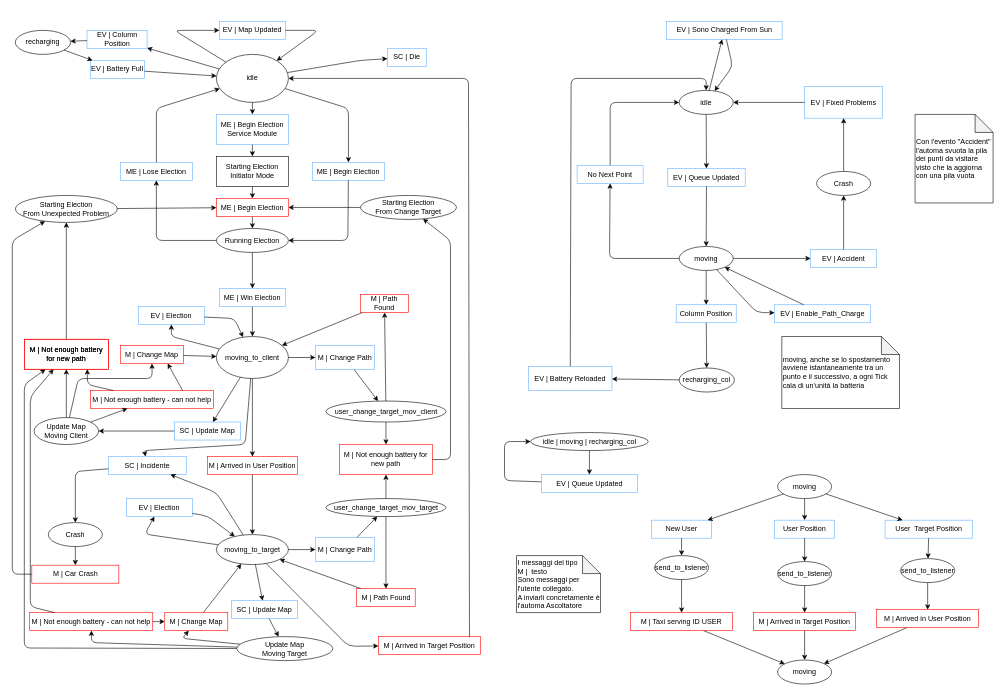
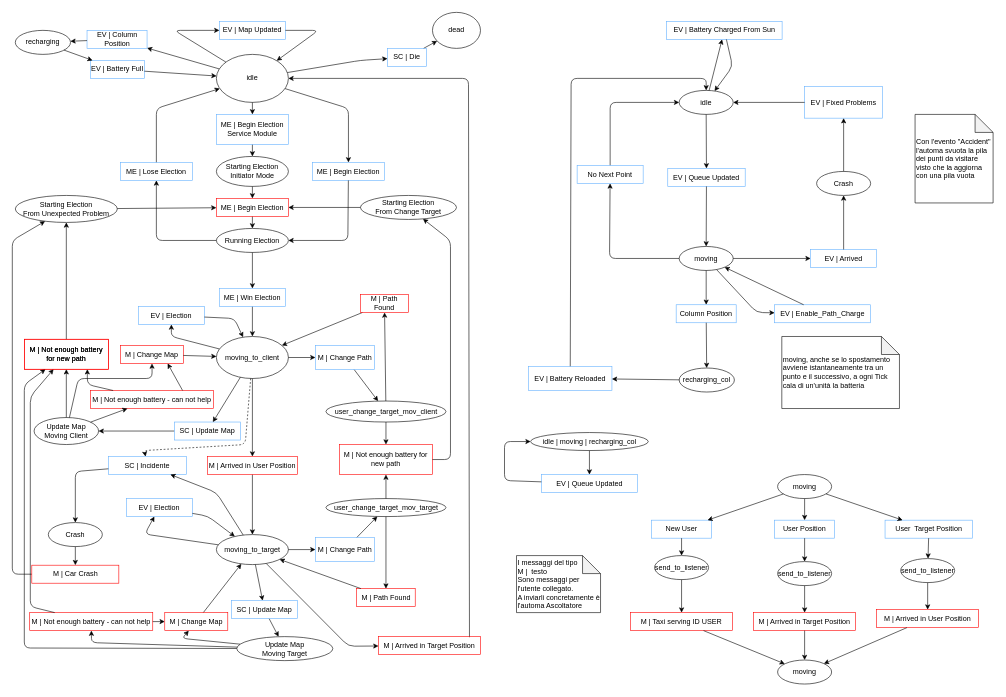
none -> (456, 30)
(724, 30) -> (724, 30)
none -> (431, 44)
(252, 171) -> (252, 171)
(843, 258) -> (843, 258)
(224, 446) -> (224, 446)
